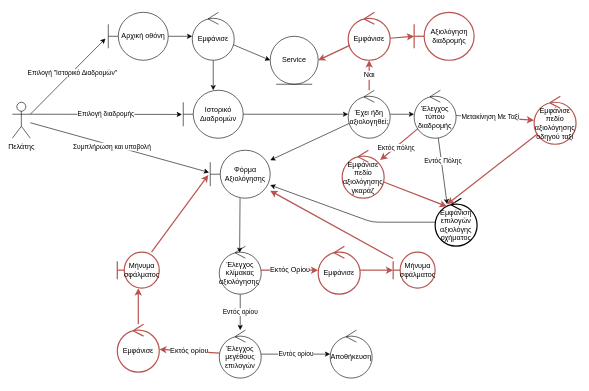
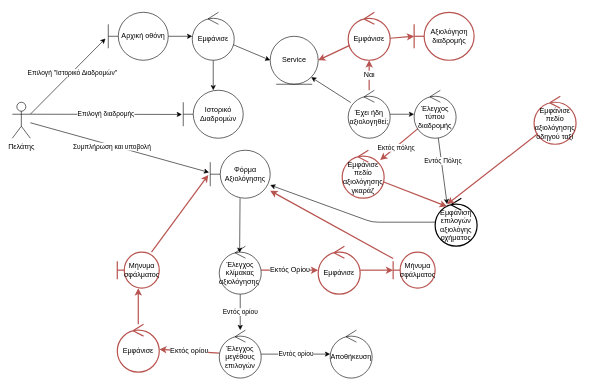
(342, 114) -> none
(492, 118) -> none
(310, 142) -> (332, 91)
